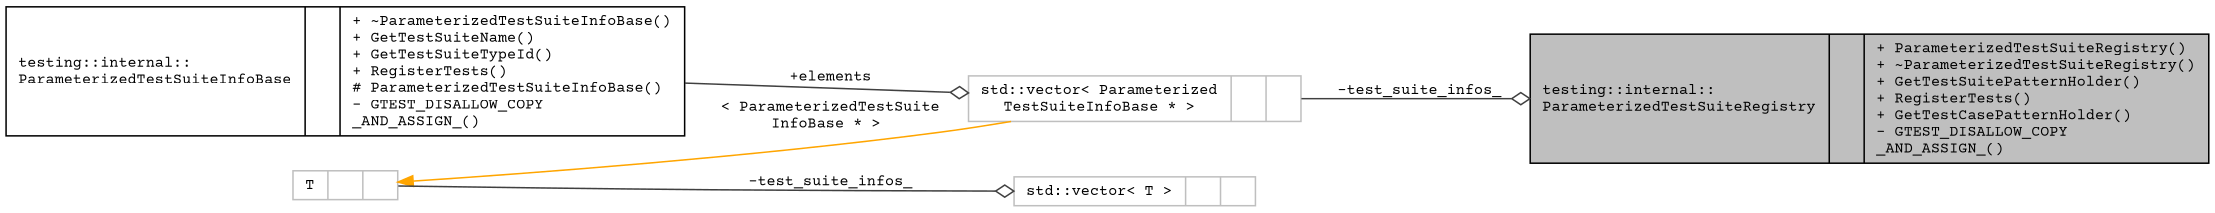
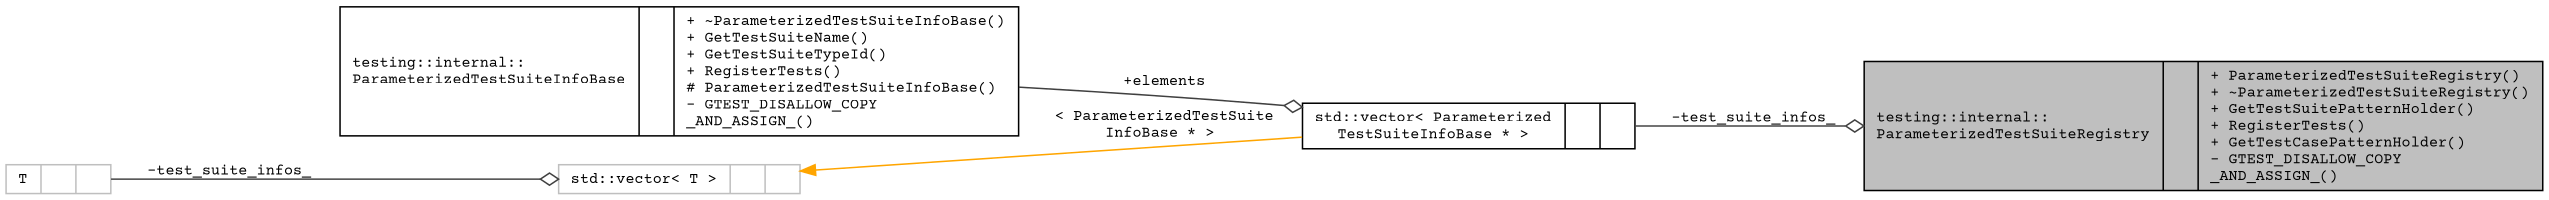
(1135, 99) -> (1469, 126)
(713, 157) -> (1059, 154)
